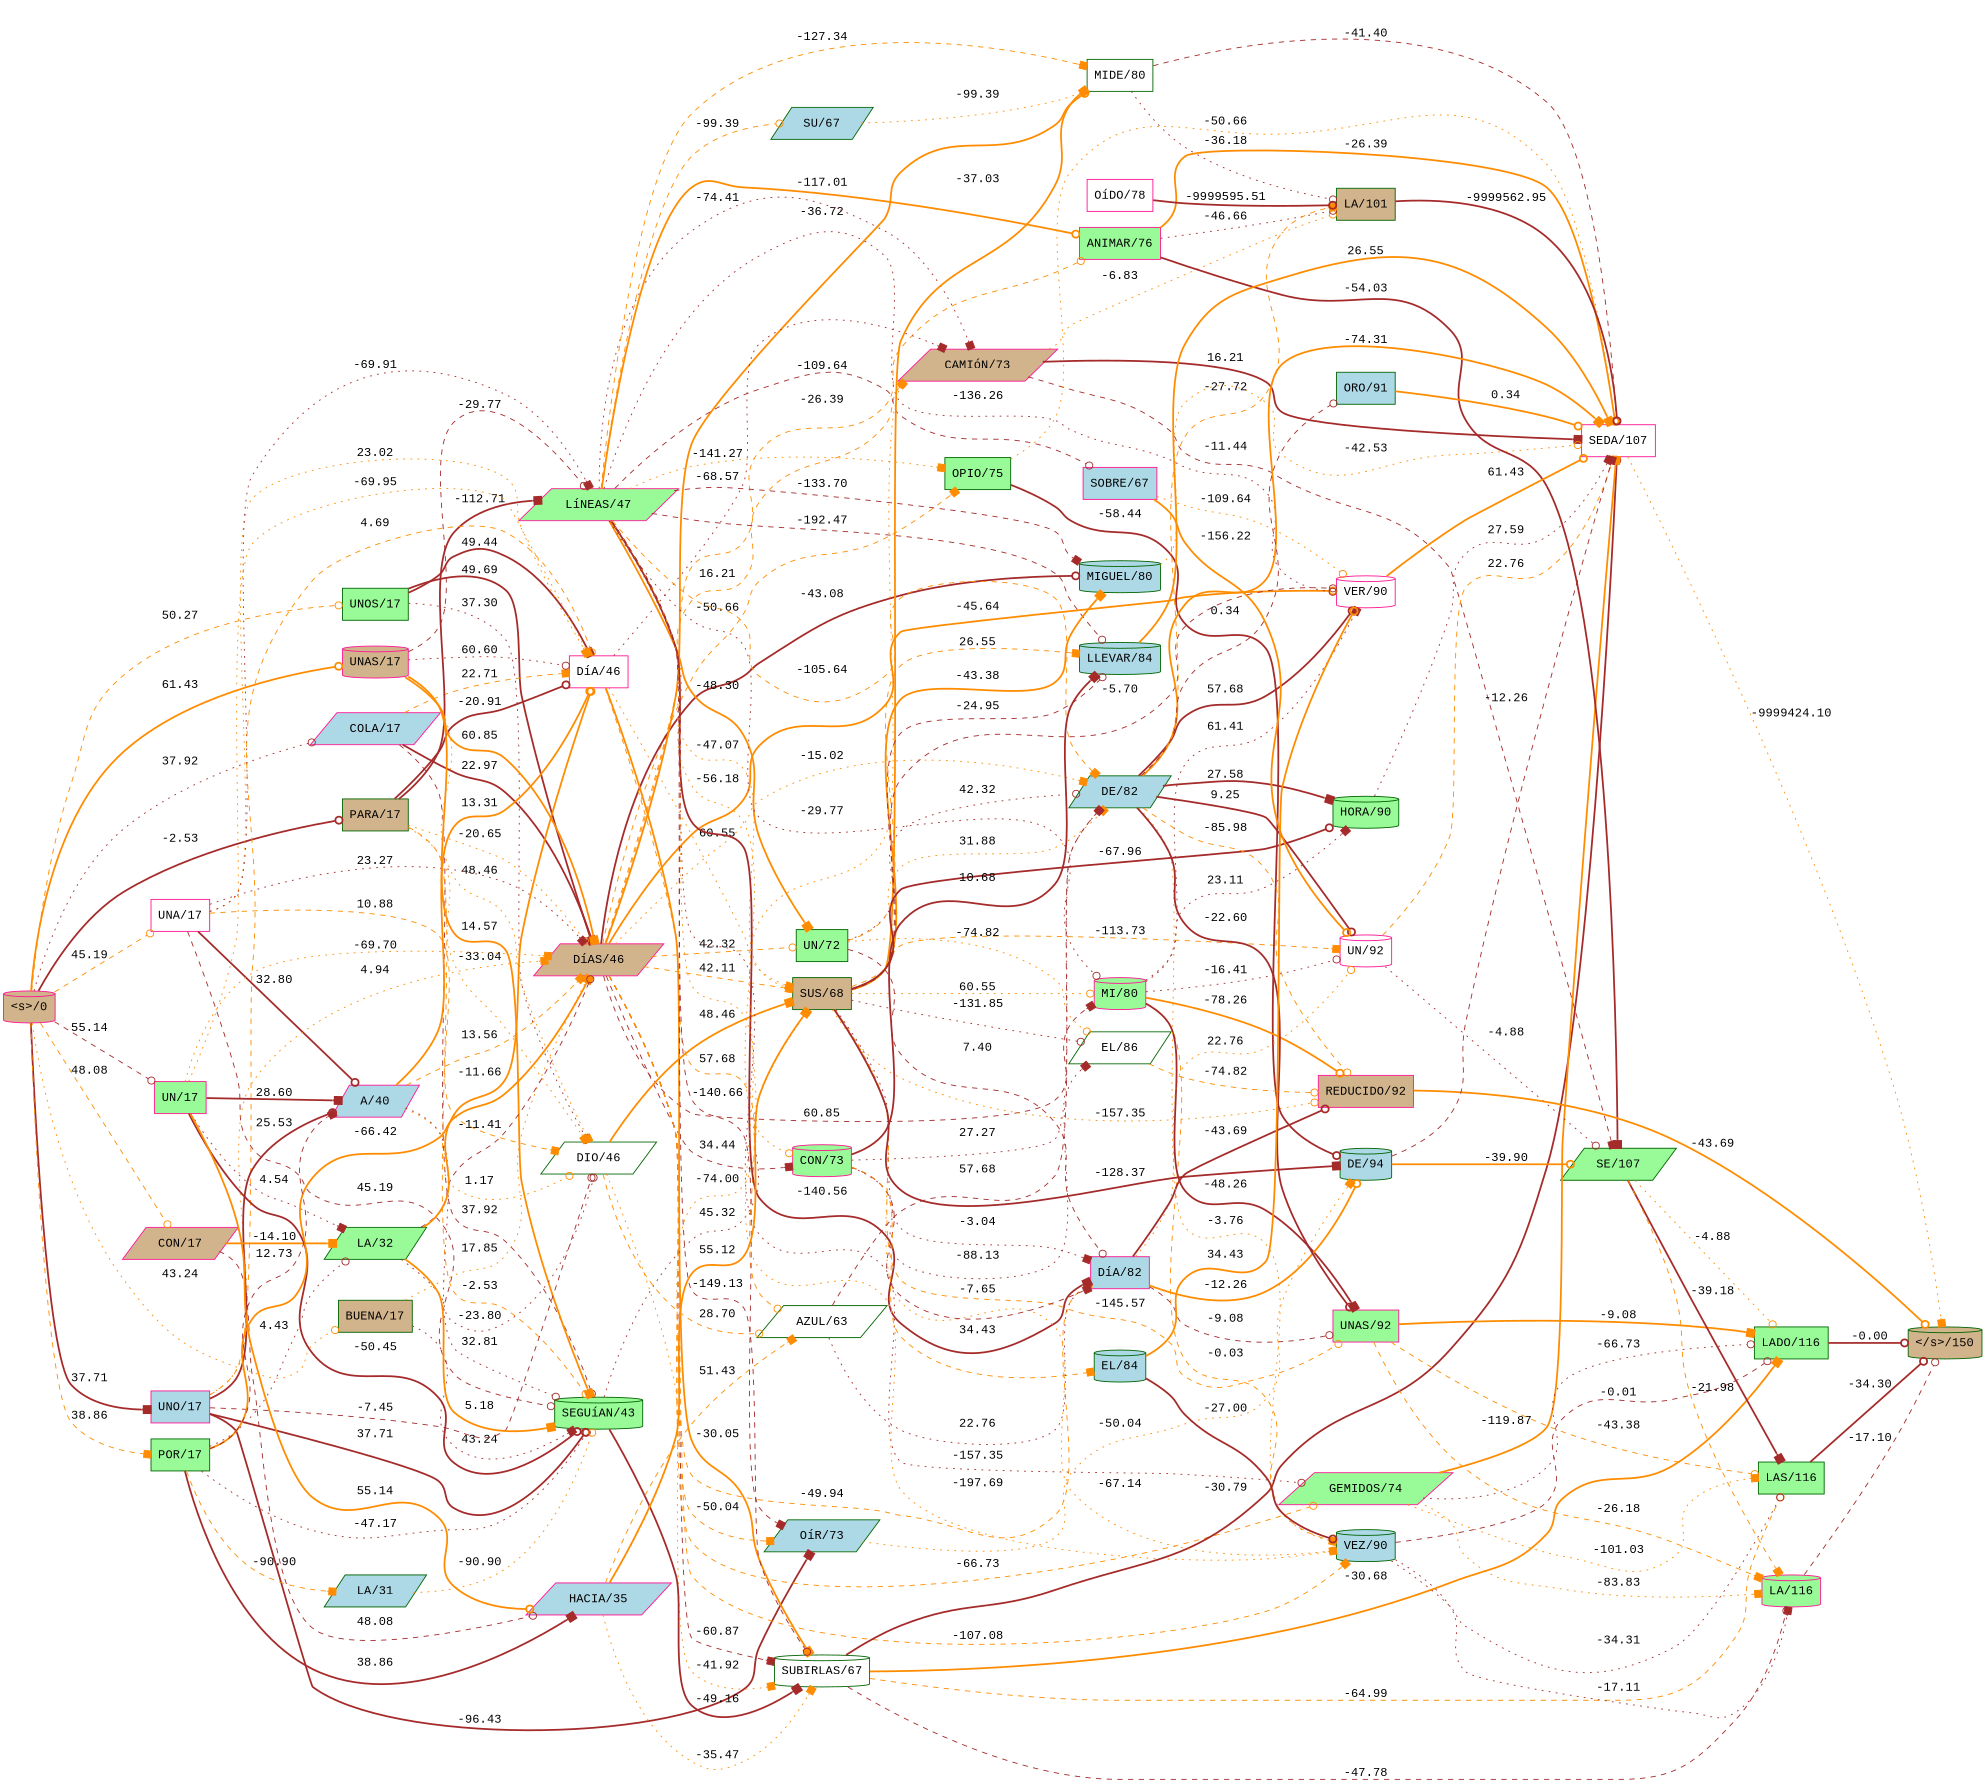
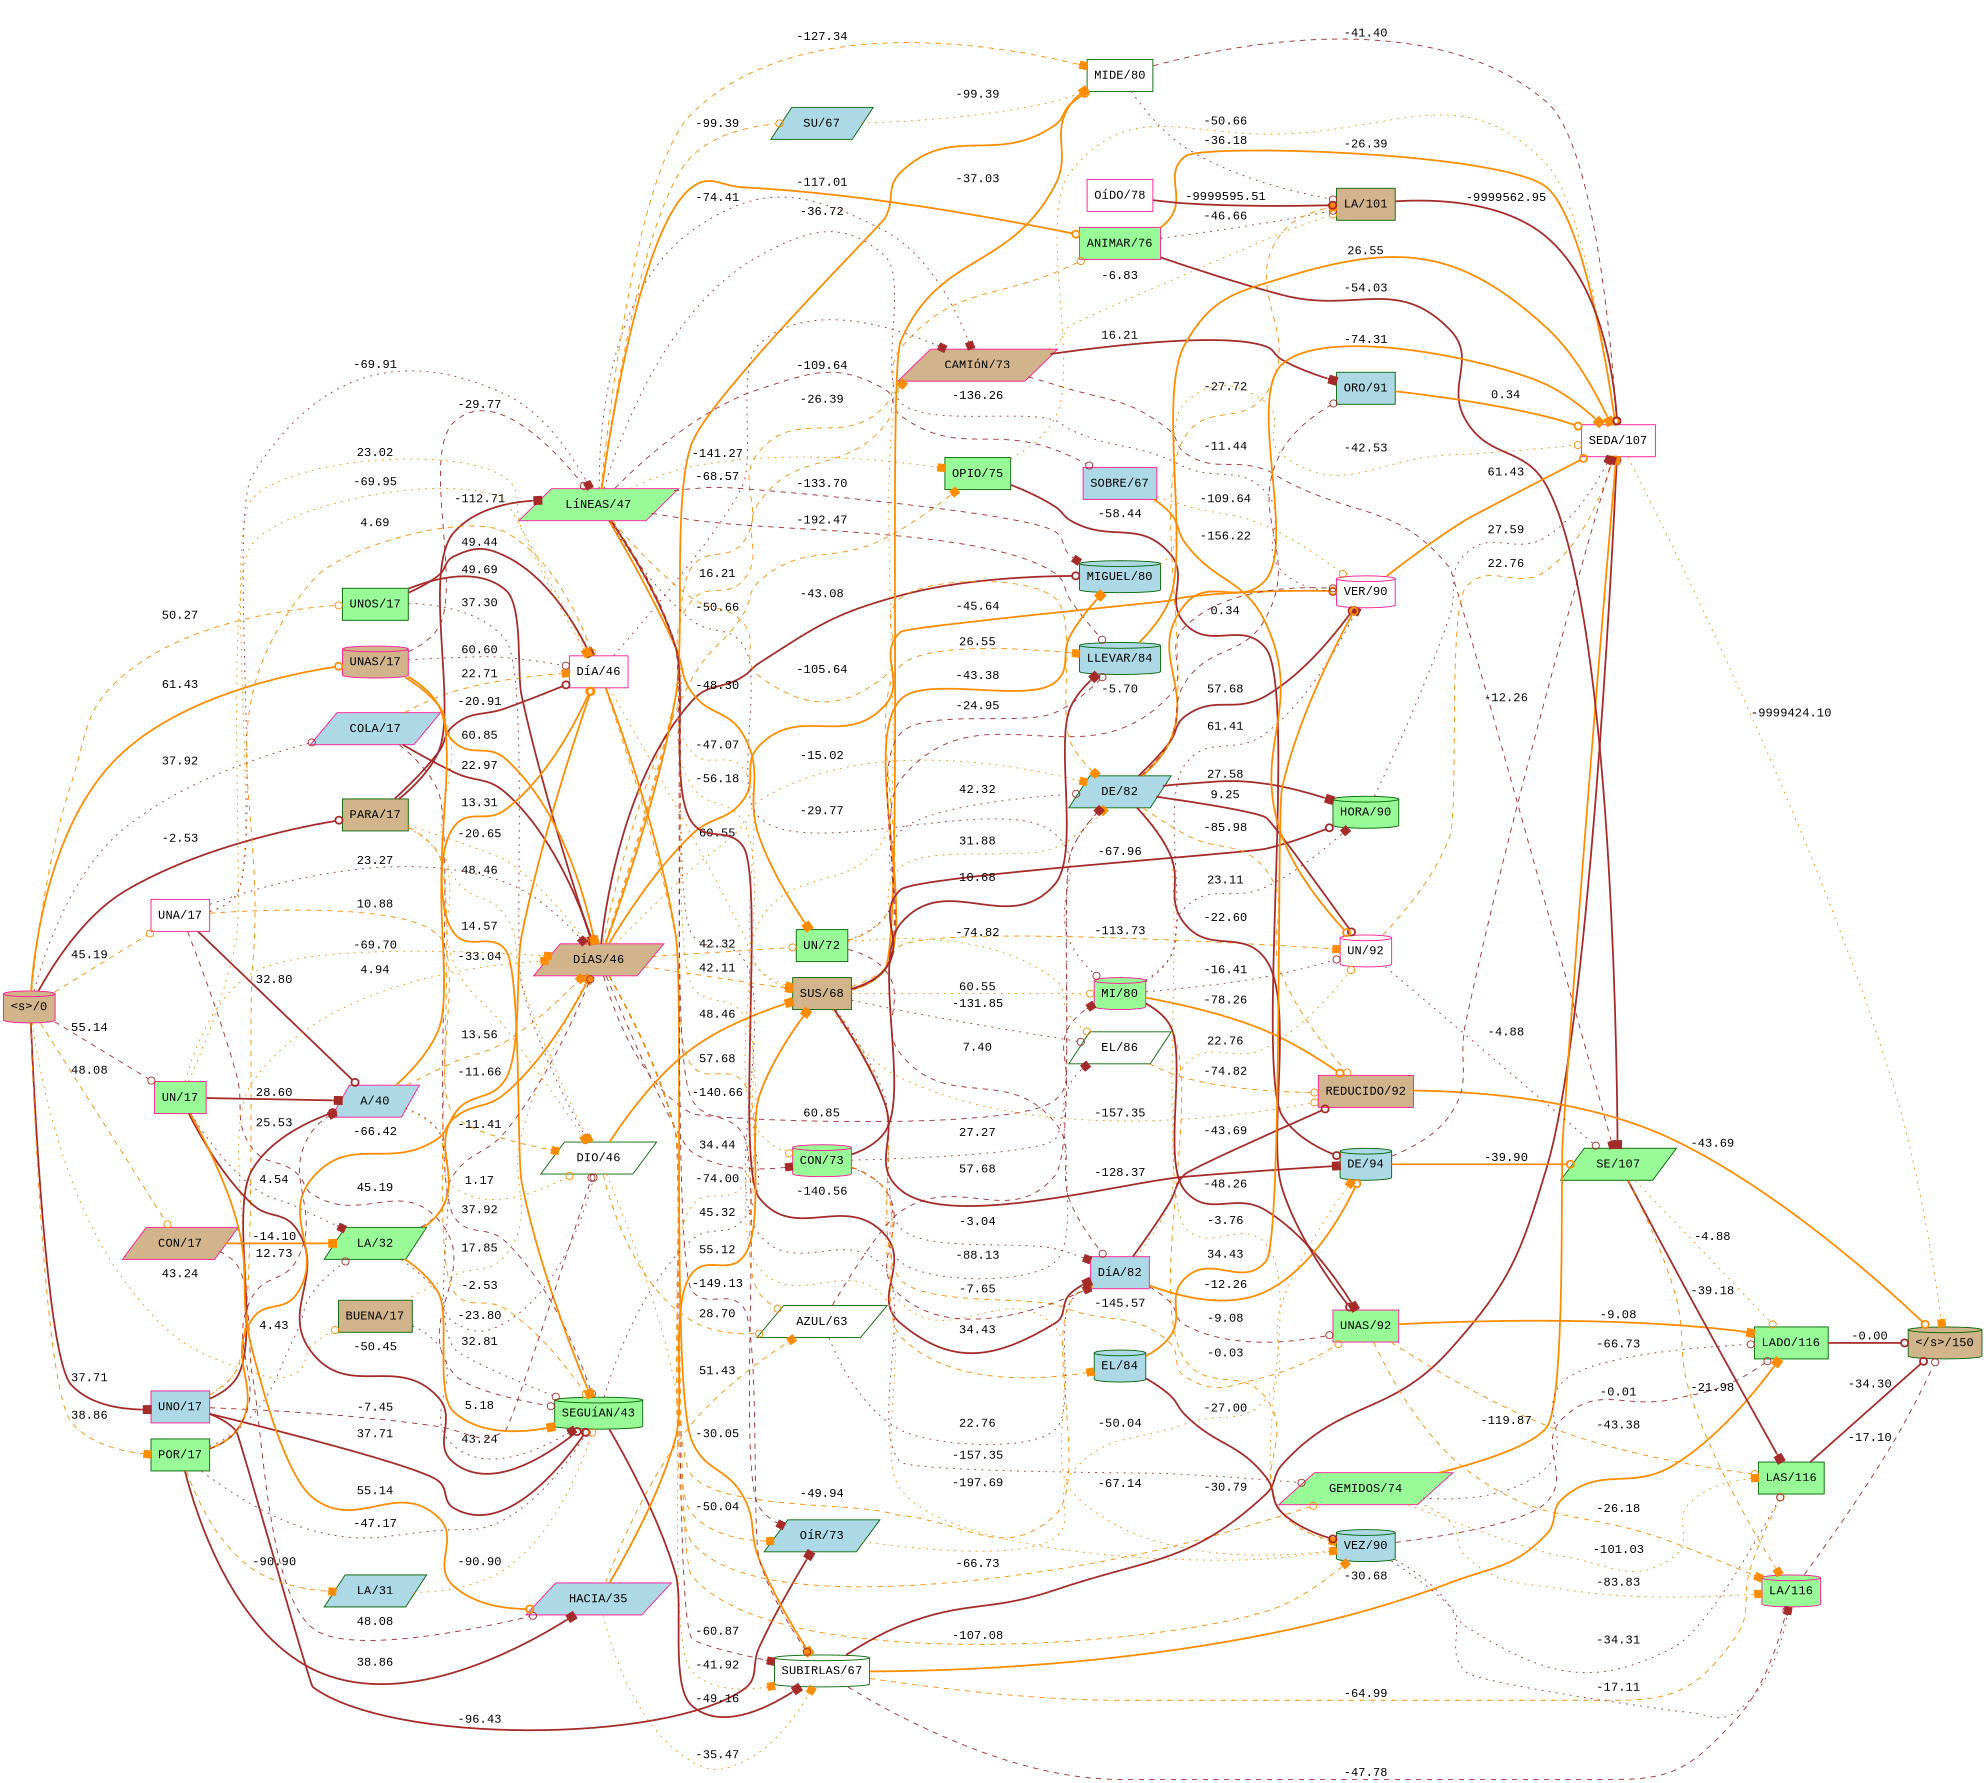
(1297, 417) -> (1200, 340)
